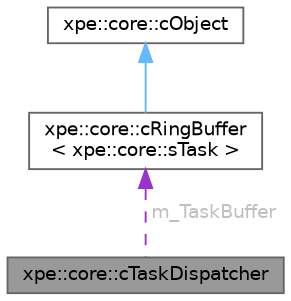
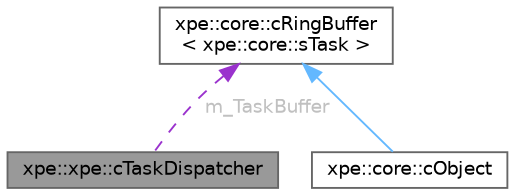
(146, 88) -> (355, 114)
(146, 275) -> (143, 170)
